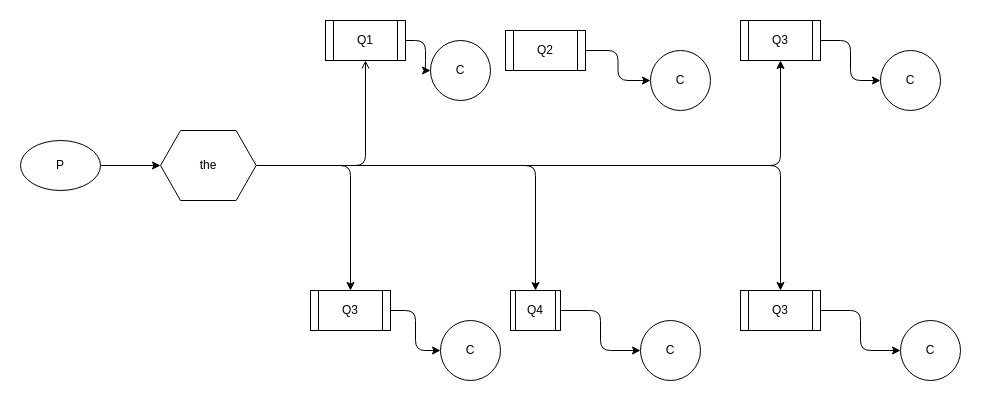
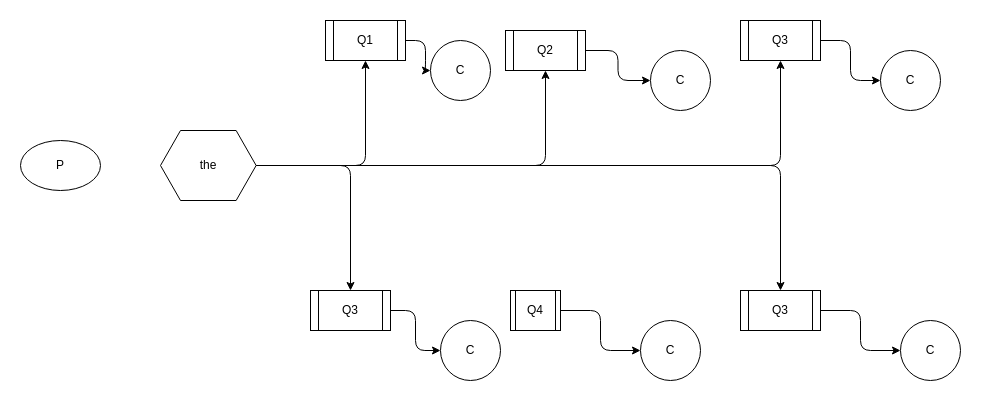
(366, 67) -> (366, 69)
none -> (546, 119)
(127, 166) -> none
(536, 227) -> none
